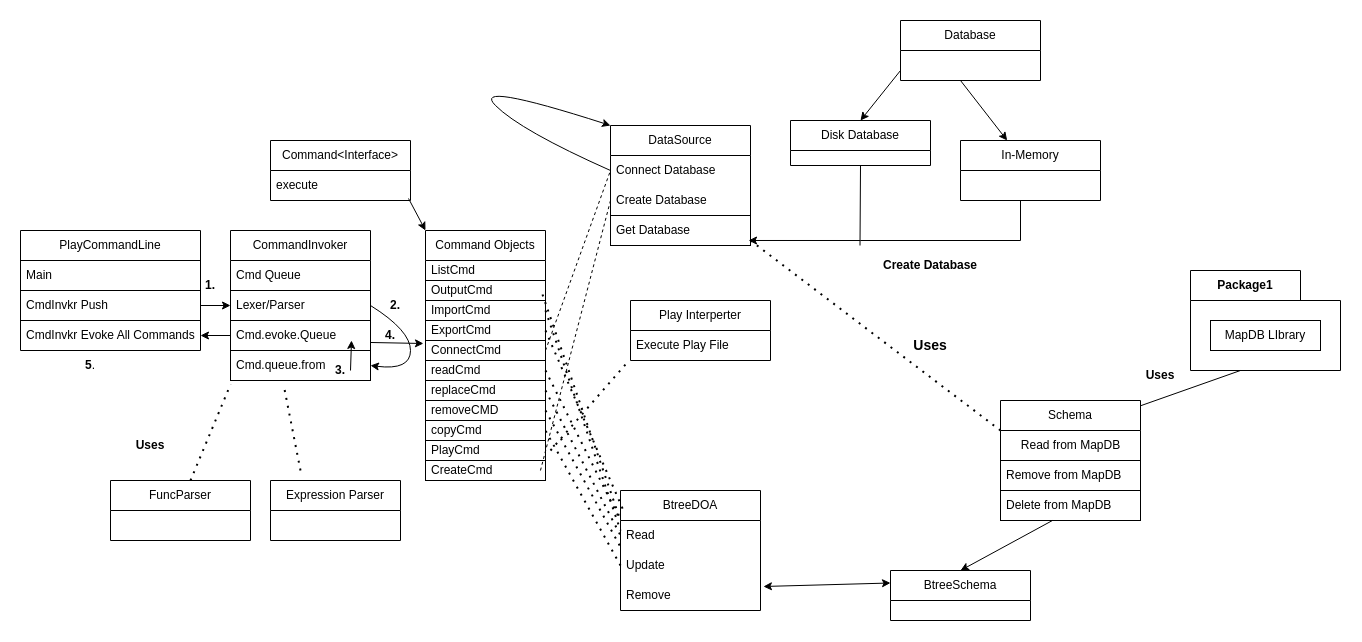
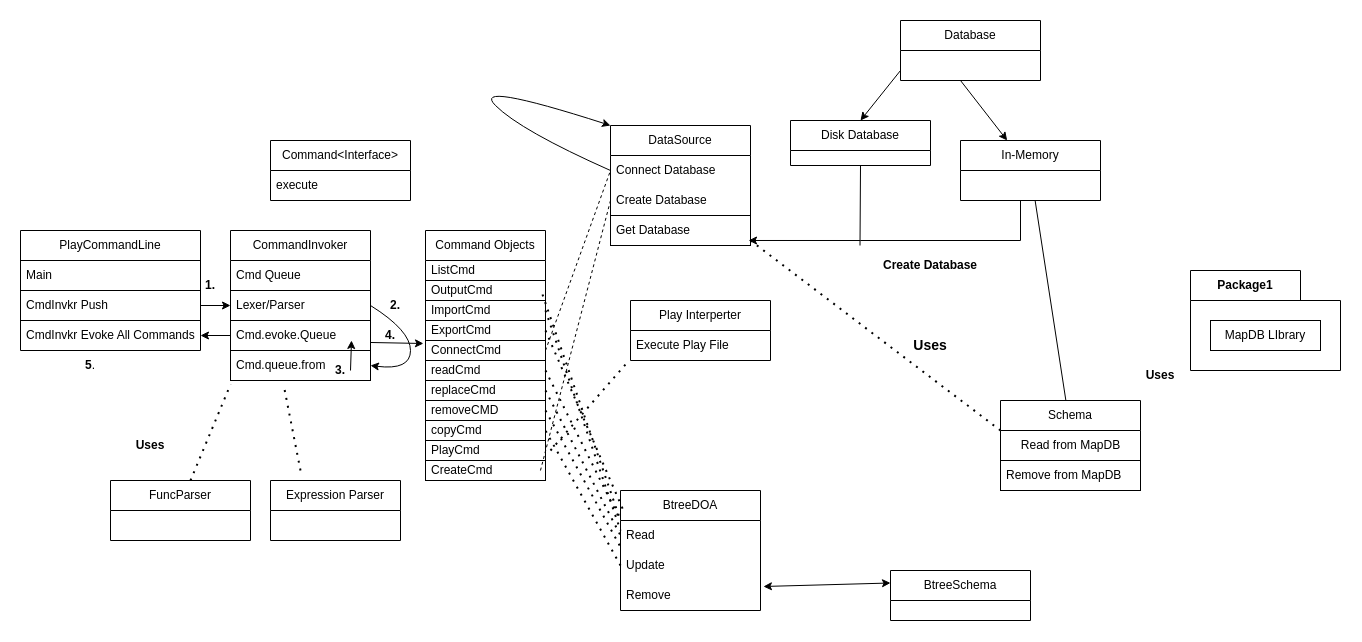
(416, 213) -> none
(1190, 388) -> (1051, 301)
(1071, 506) -> none
(1009, 544) -> none
